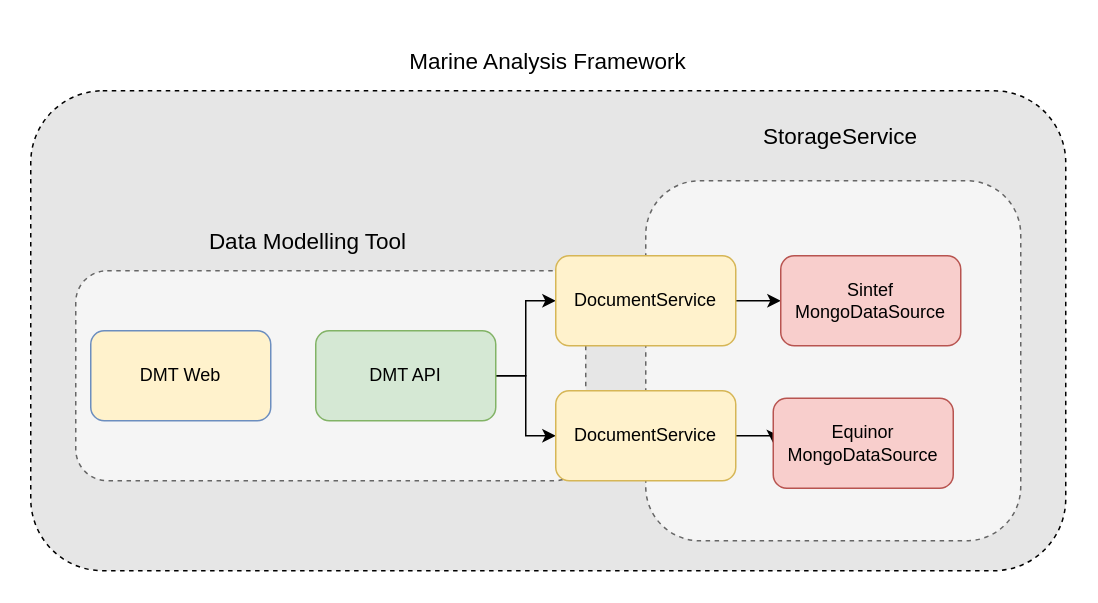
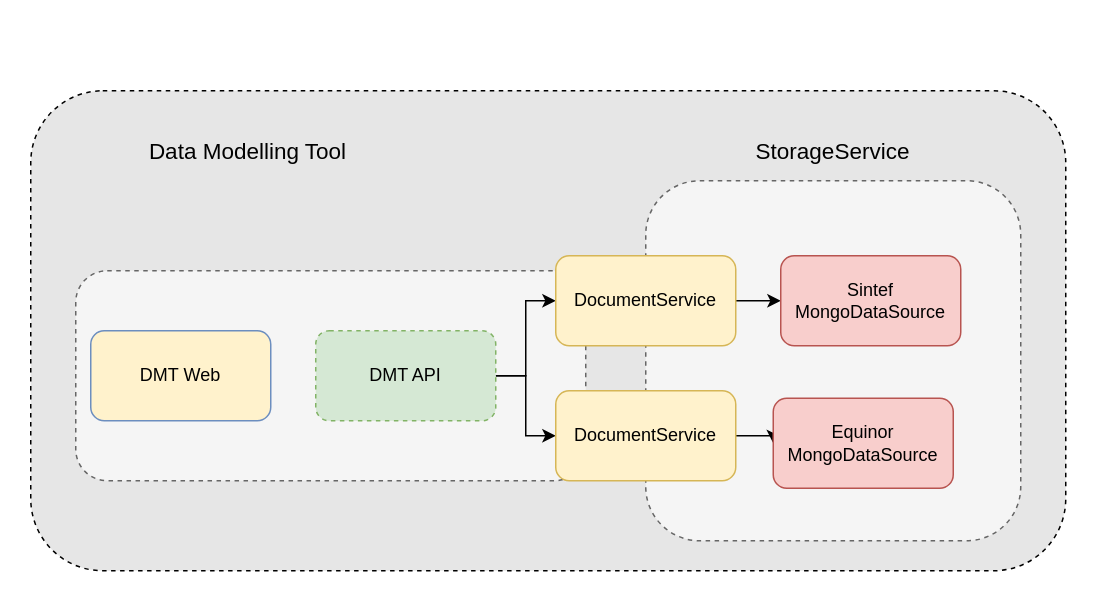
(548, 61) -> none
(841, 136) -> (833, 151)
(308, 241) -> (248, 151)
(406, 376) -> (406, 376)
